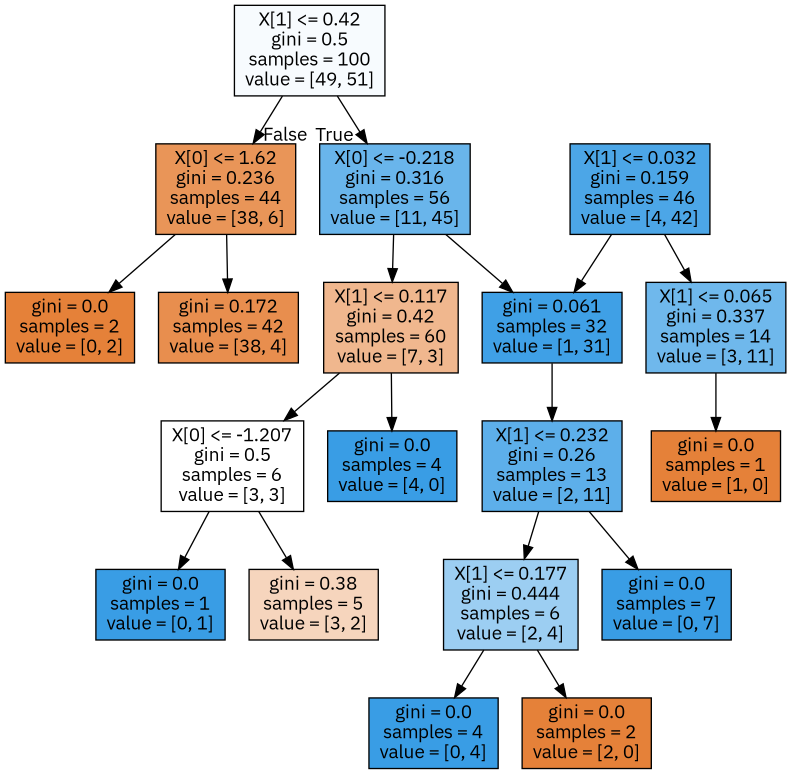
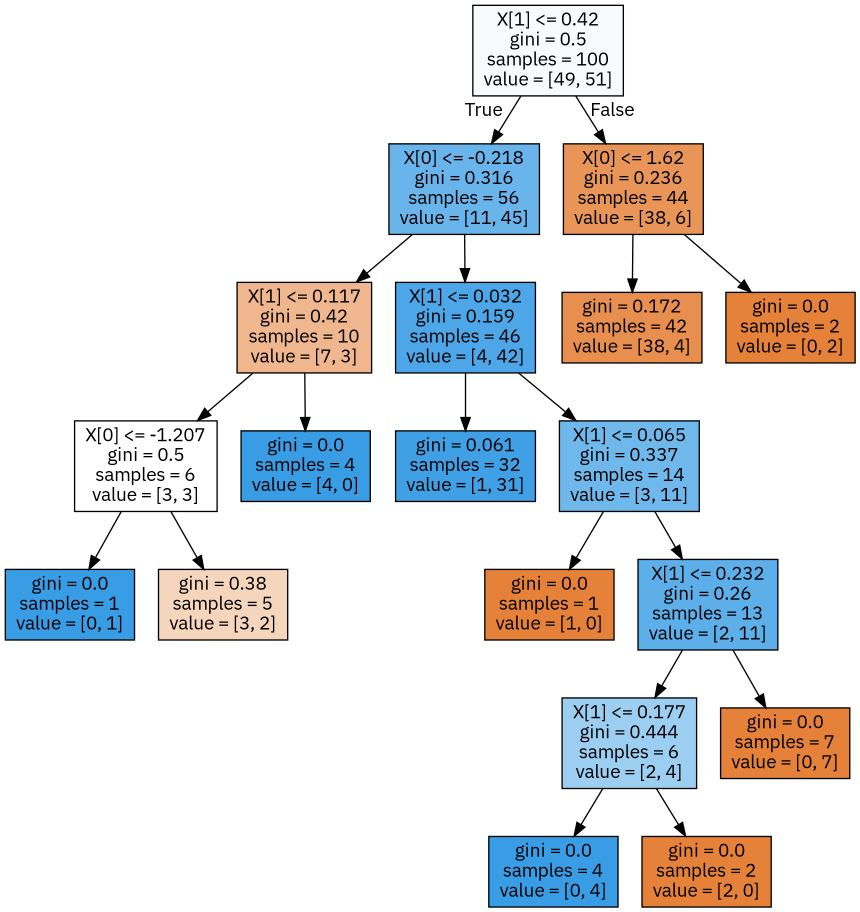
(474, 259) -> (465, 252)
(391, 328) -> (304, 328)
(552, 385) -> (665, 529)
(667, 605) -> (785, 743)
